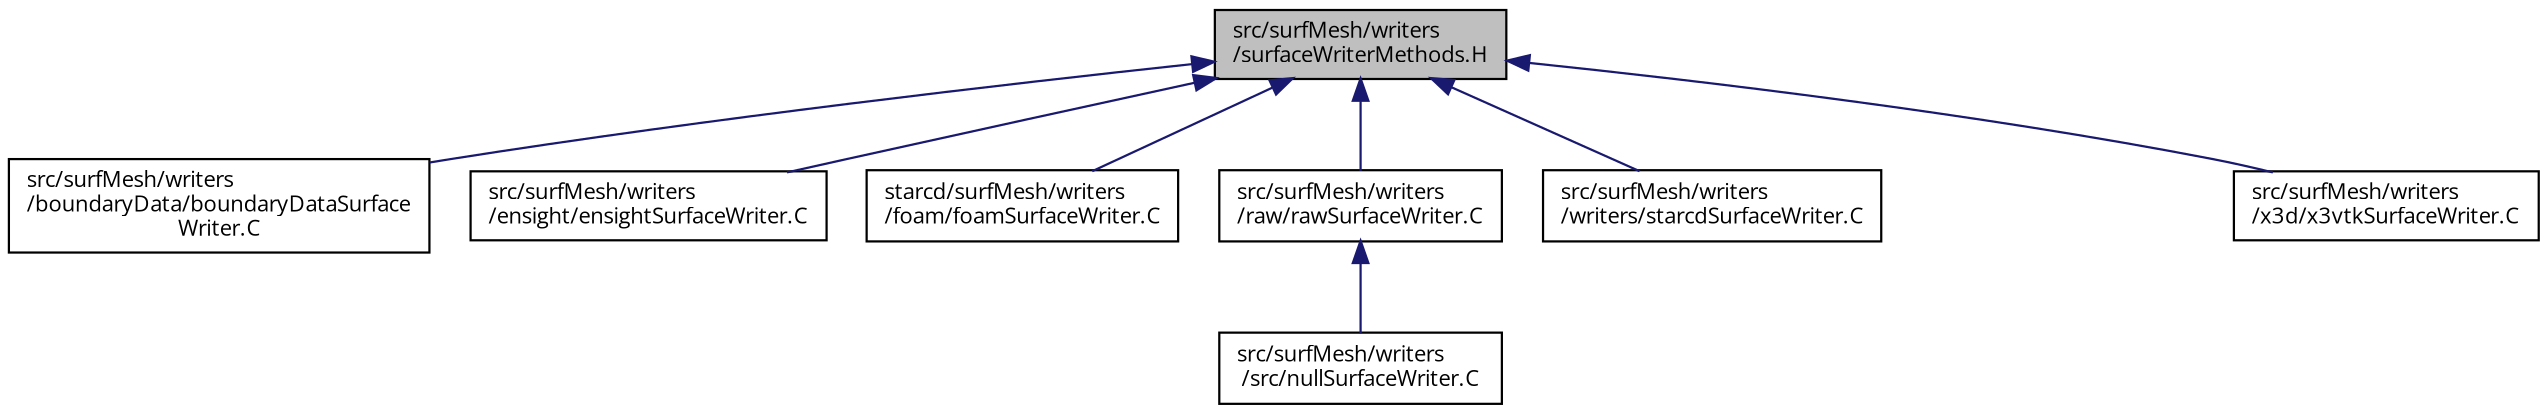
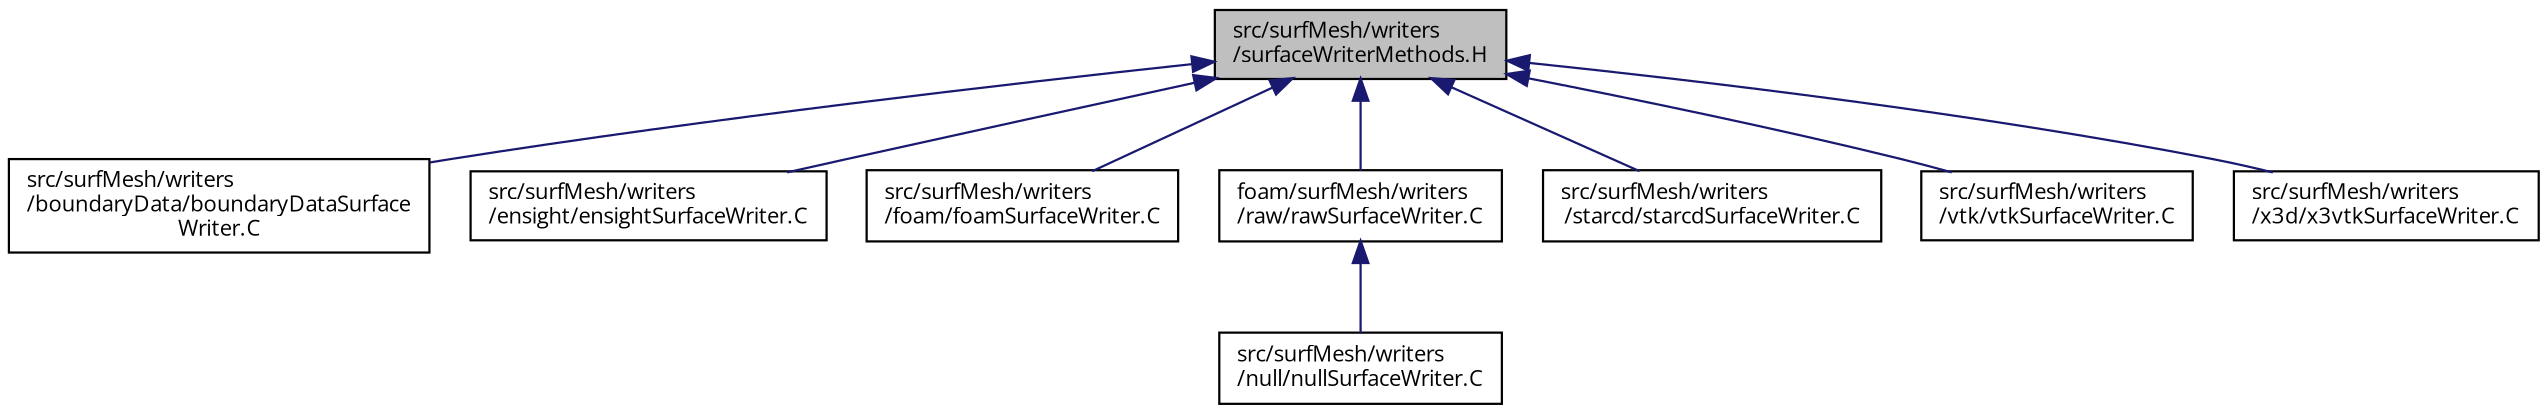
(1022, 206) -> (1022, 206)
(1361, 206) -> (1361, 206)
(1712, 206) -> (1712, 206)
none -> (2057, 206)
(1361, 368) -> (1361, 368)
